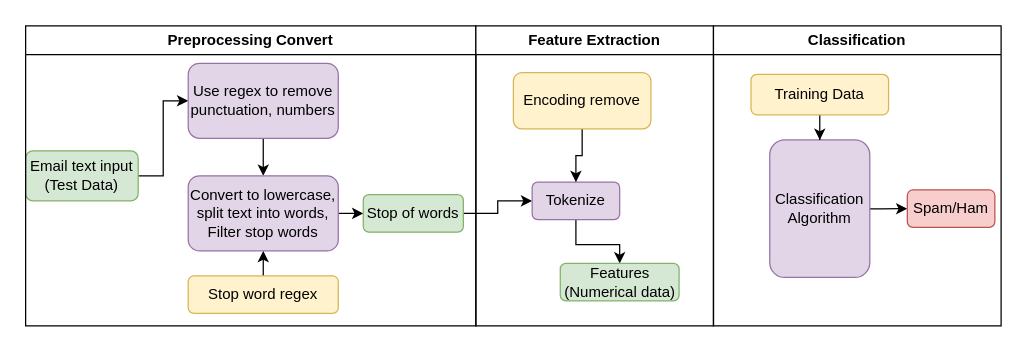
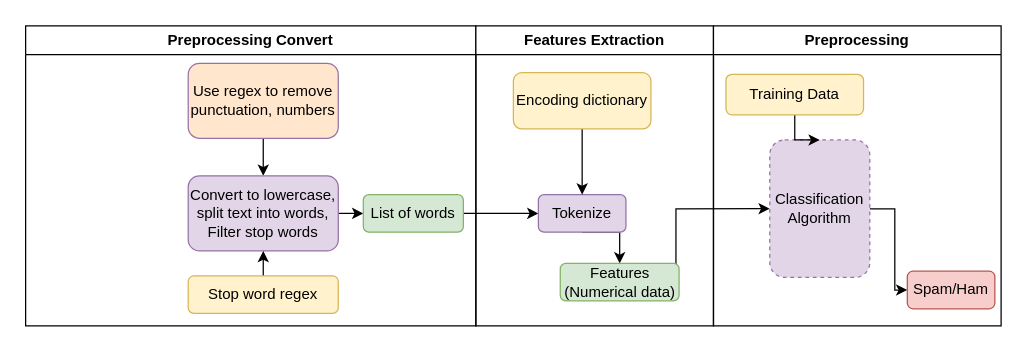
(594, 41) -> (594, 41)
(857, 41) -> (857, 41)
(819, 94) -> (794, 94)
(263, 101) -> (263, 101)
(582, 101) -> (582, 101)
(163, 143) -> none
(82, 176) -> none
(576, 201) -> (582, 213)
none -> (691, 208)
(819, 208) -> (819, 208)
(951, 208) -> (951, 290)
(413, 213) -> (413, 213)
